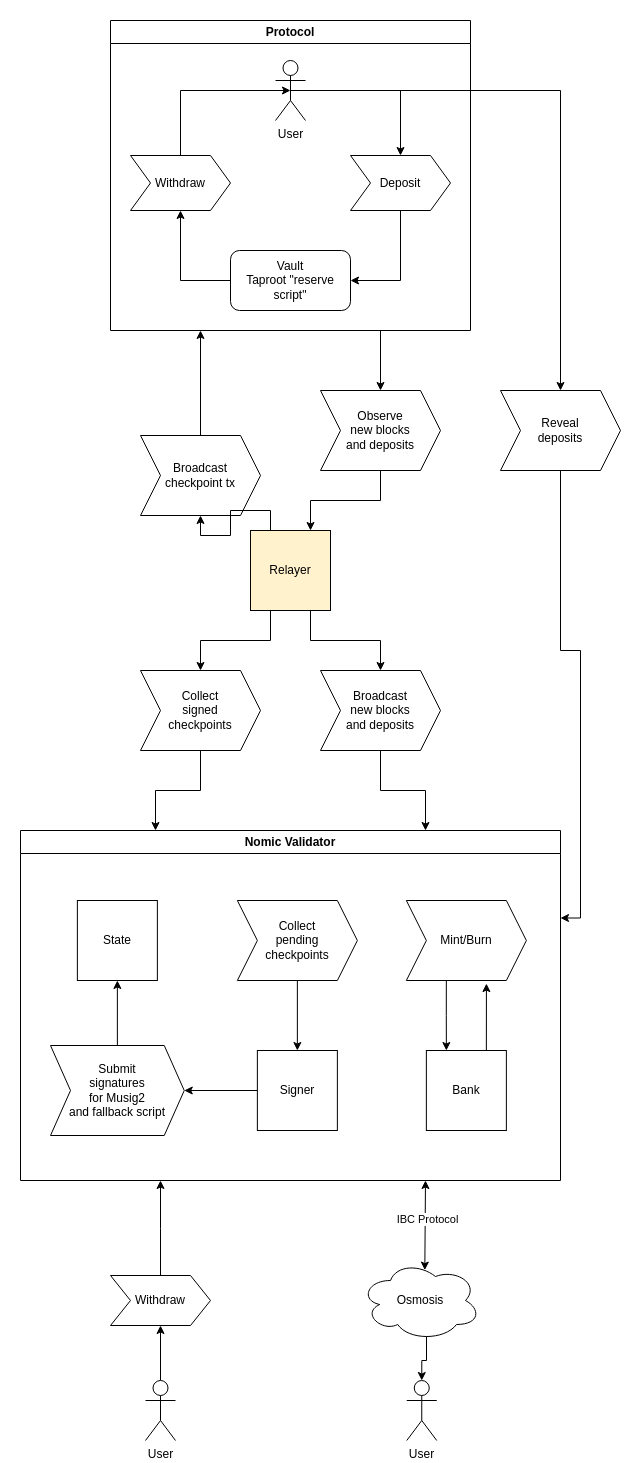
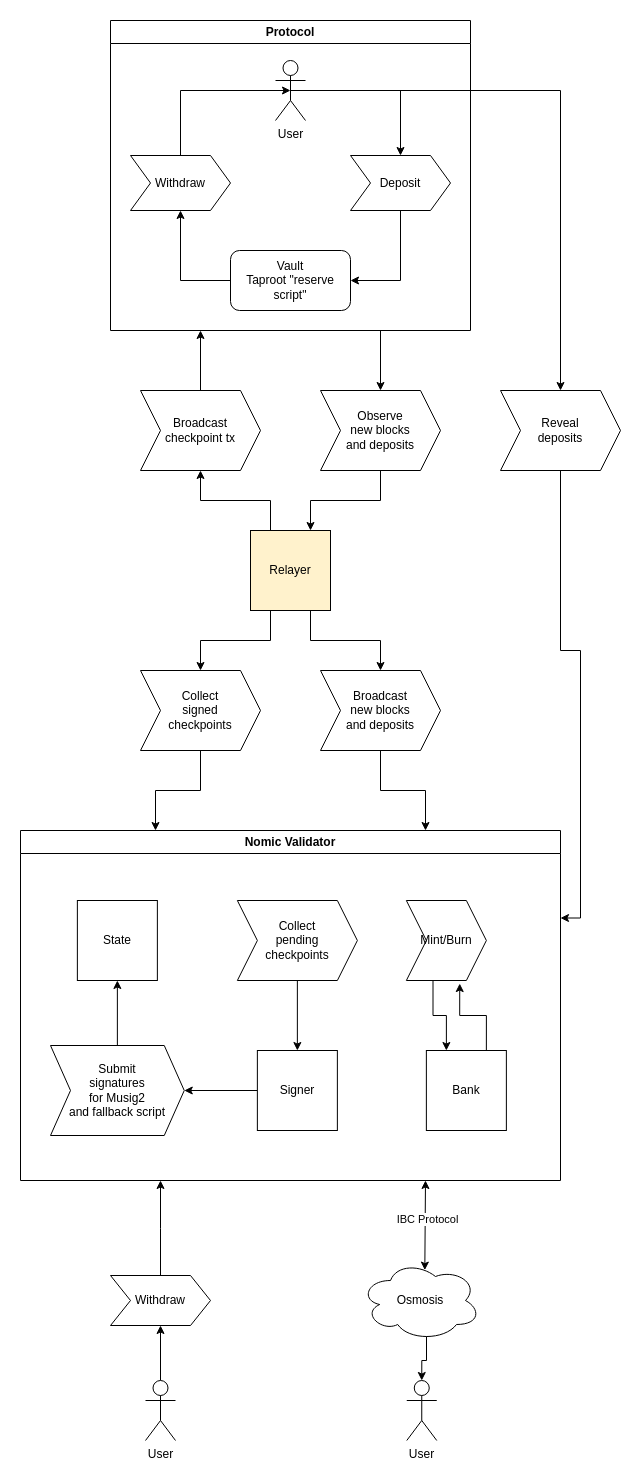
(201, 476) -> (201, 431)
(466, 941) -> (446, 941)
